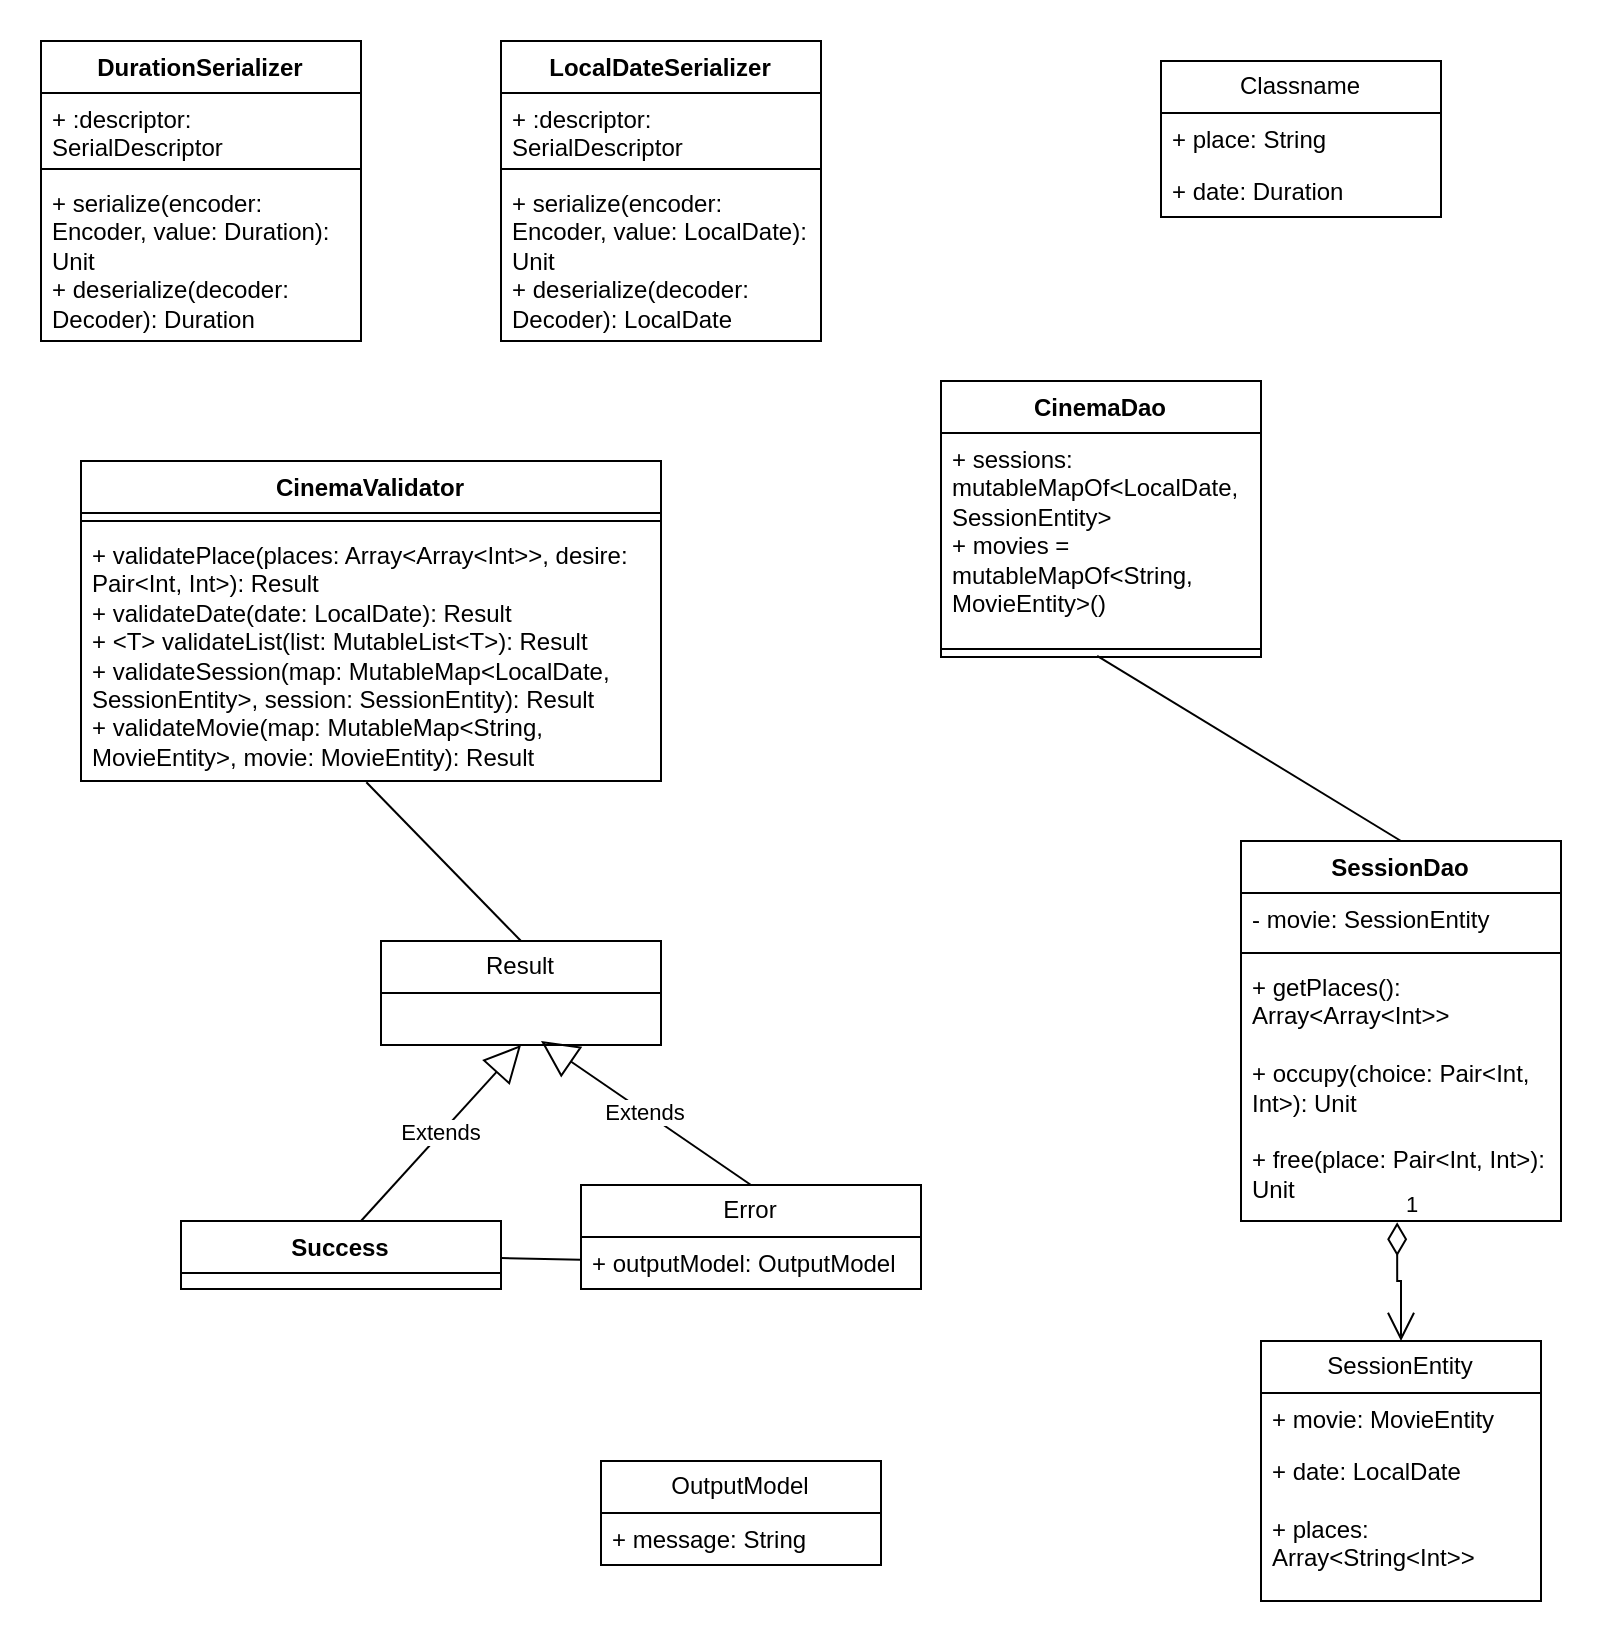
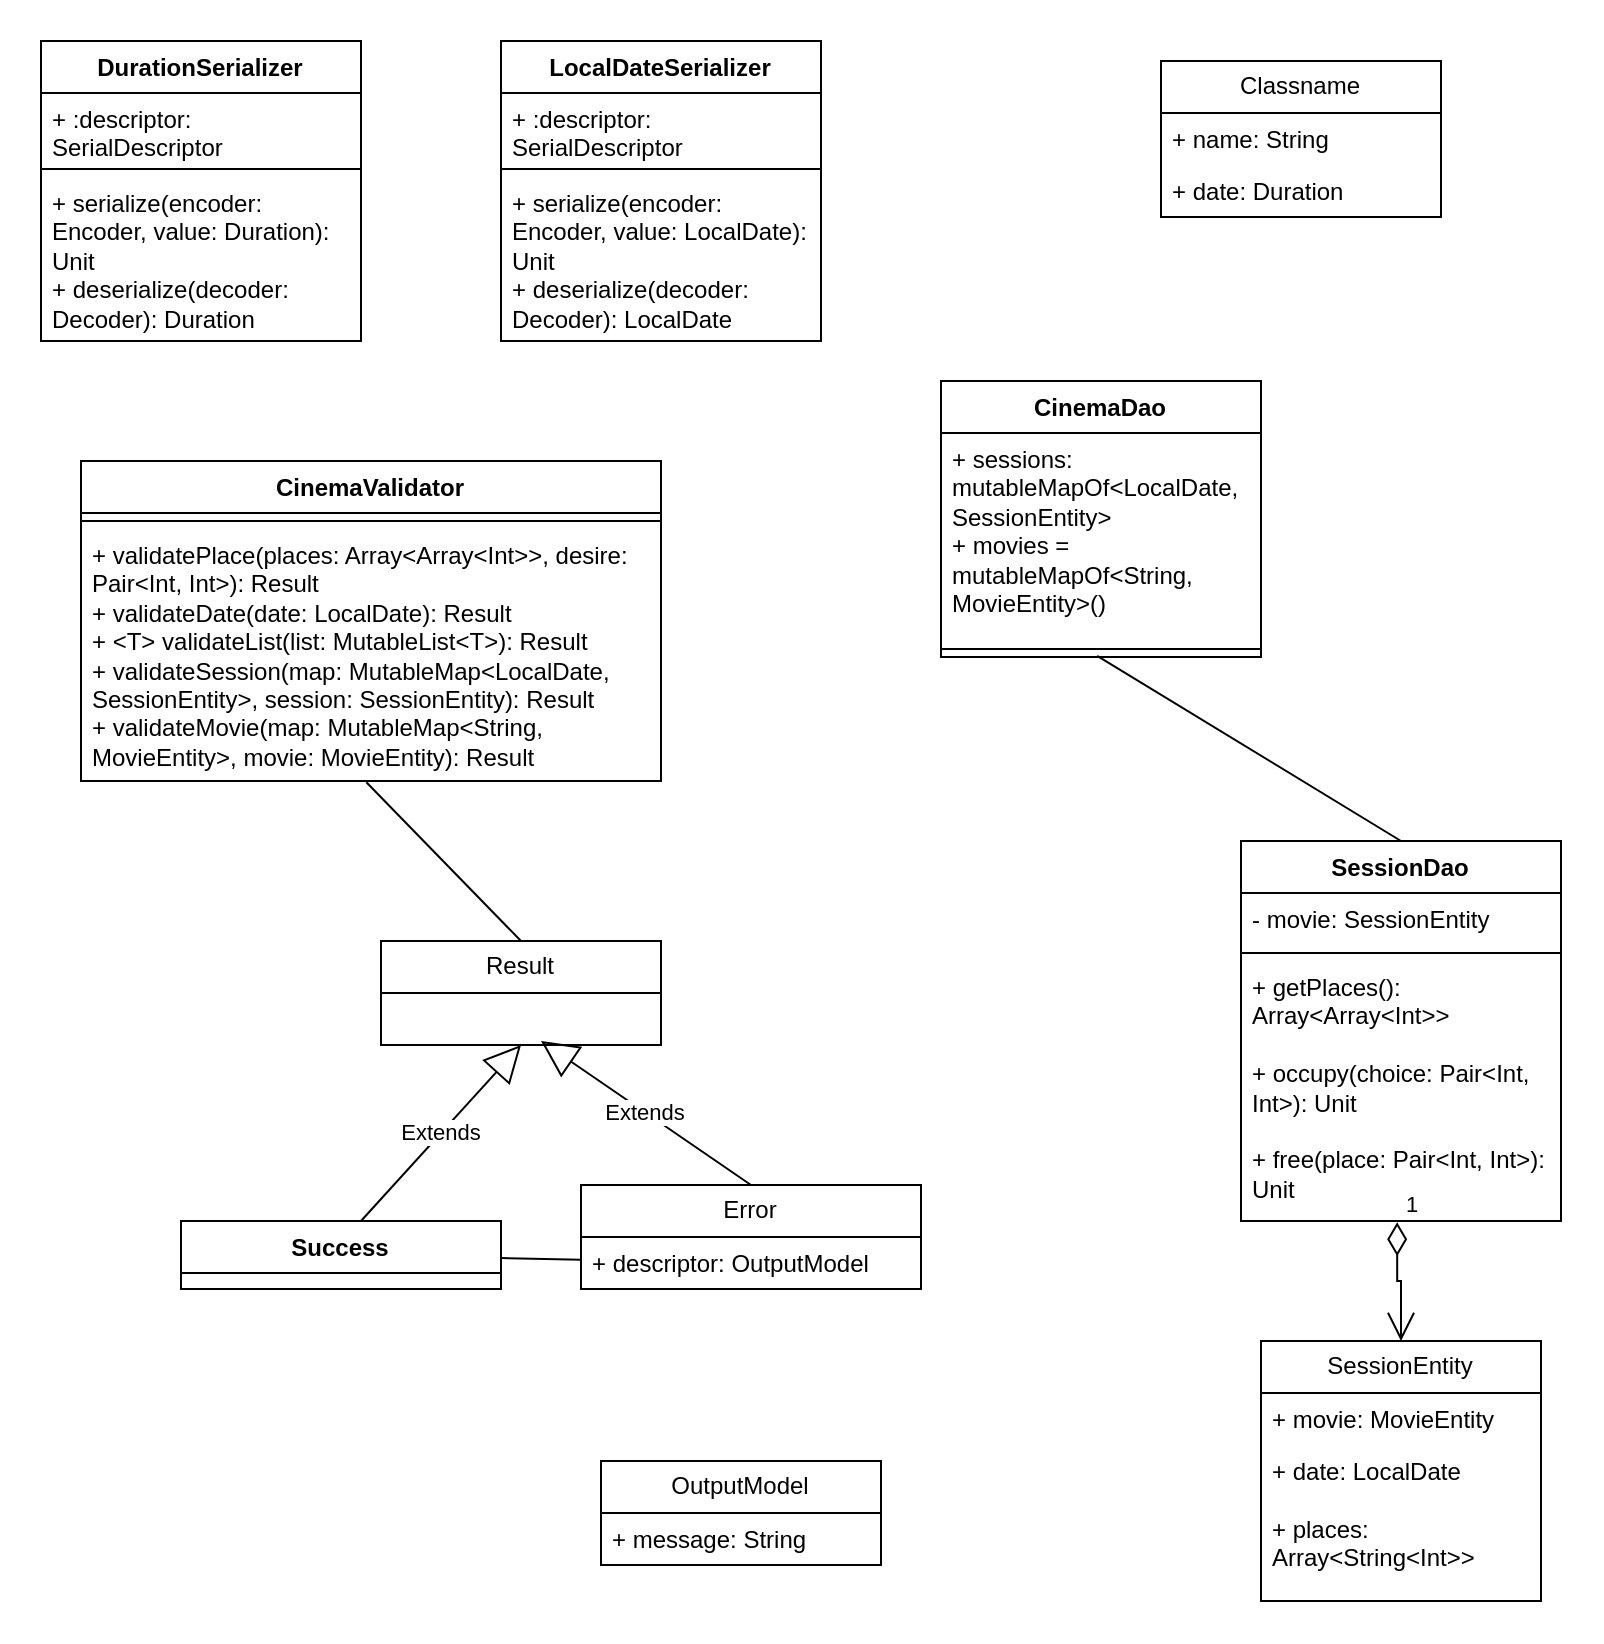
(1258, 141) -> (1255, 141)
(752, 1265) -> (745, 1265)
